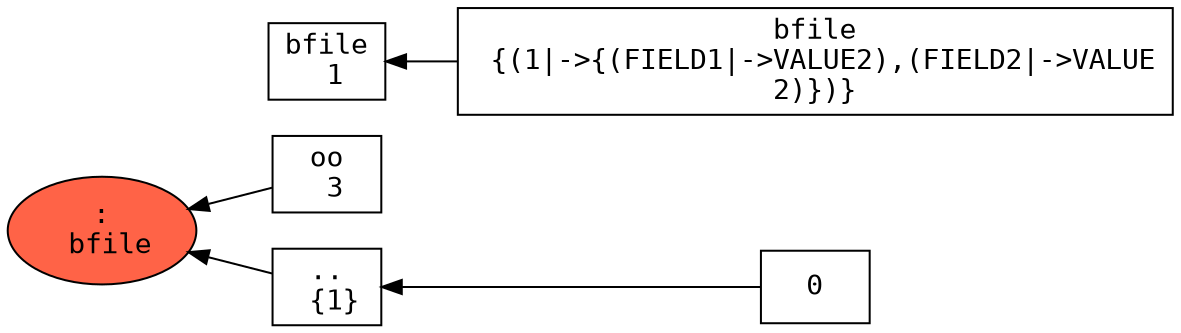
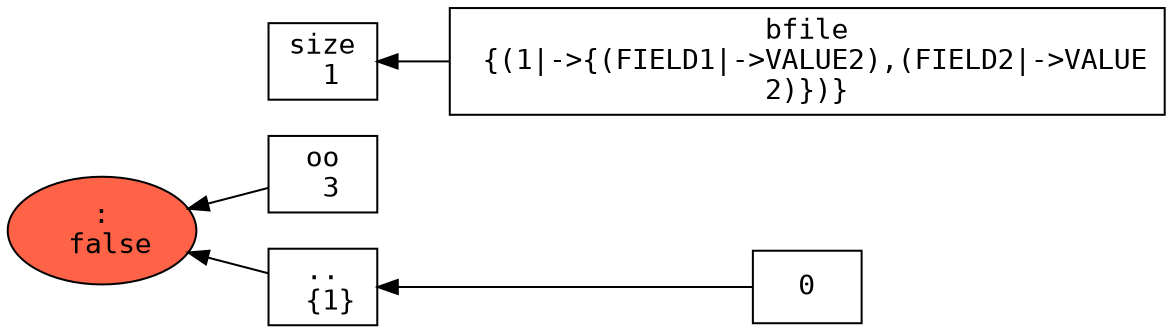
(327, 61) -> (323, 61)
(102, 231) -> (102, 231)
